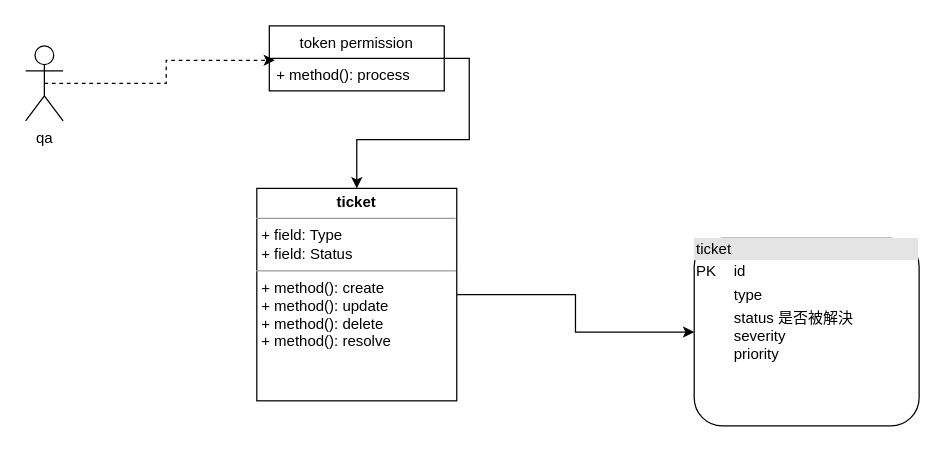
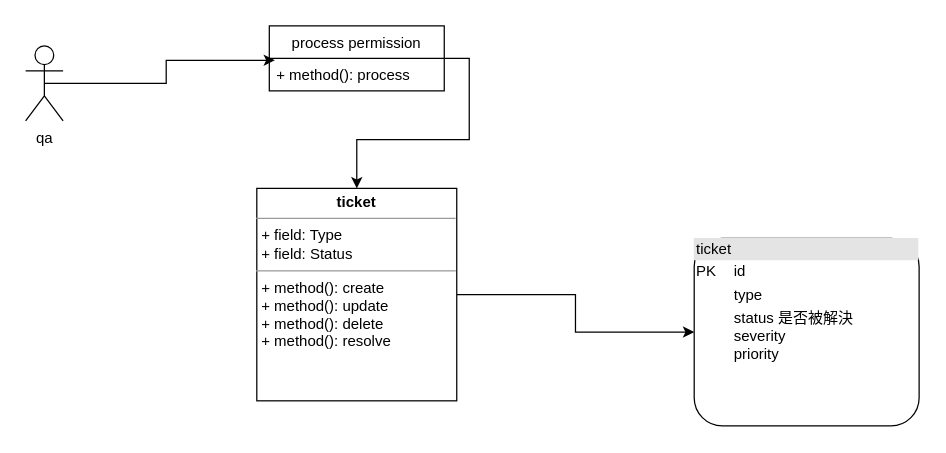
(356, 43) -> (356, 43)
(166, 81) -> (166, 81)
